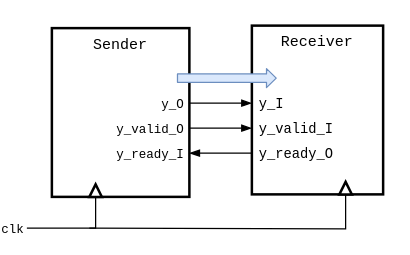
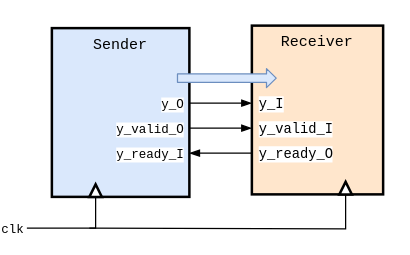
(318, 110) -> (318, 110)
(121, 113) -> (121, 113)
